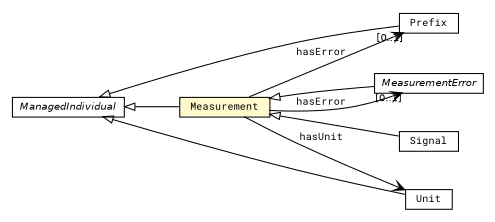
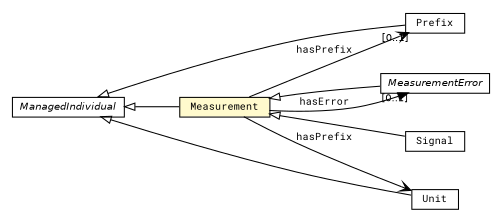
(322, 52) -> (325, 50)
(332, 110) -> (335, 110)
(322, 137) -> (325, 137)
